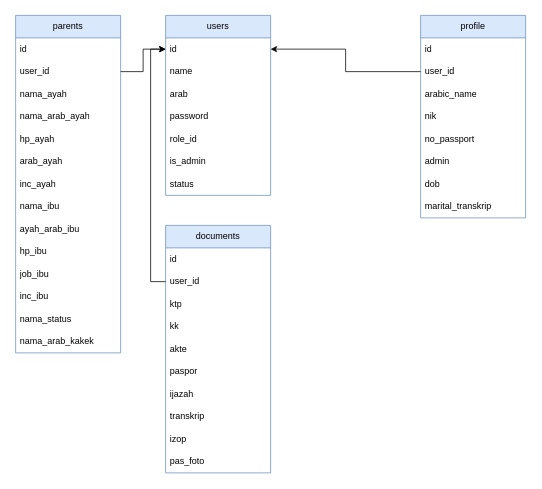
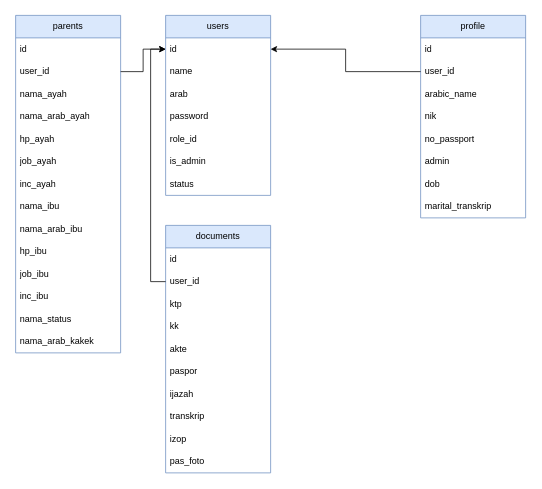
(43, 162) -> (40, 162)
(51, 229) -> (51, 229)
